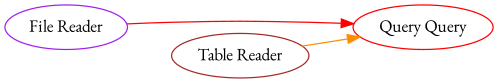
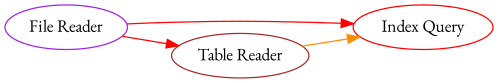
(423, 27) -> (423, 27)
none -> (144, 40)
